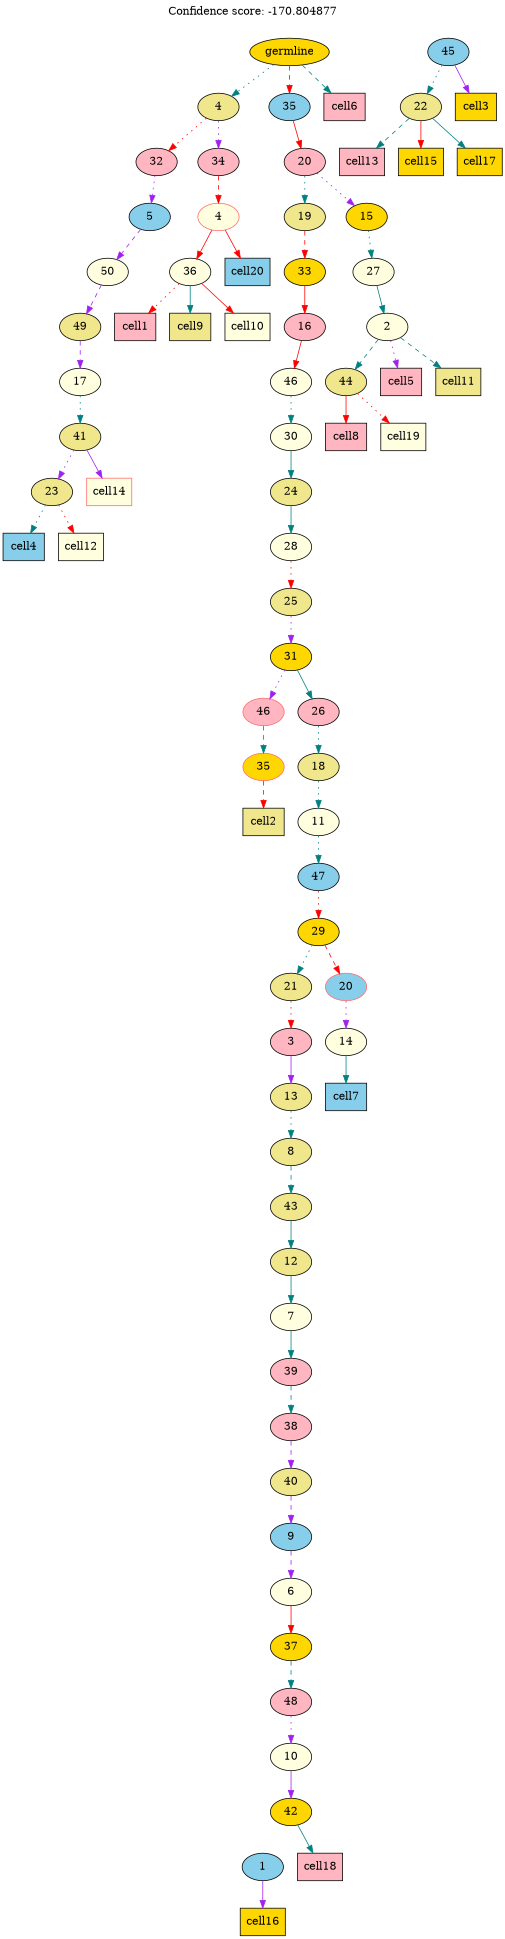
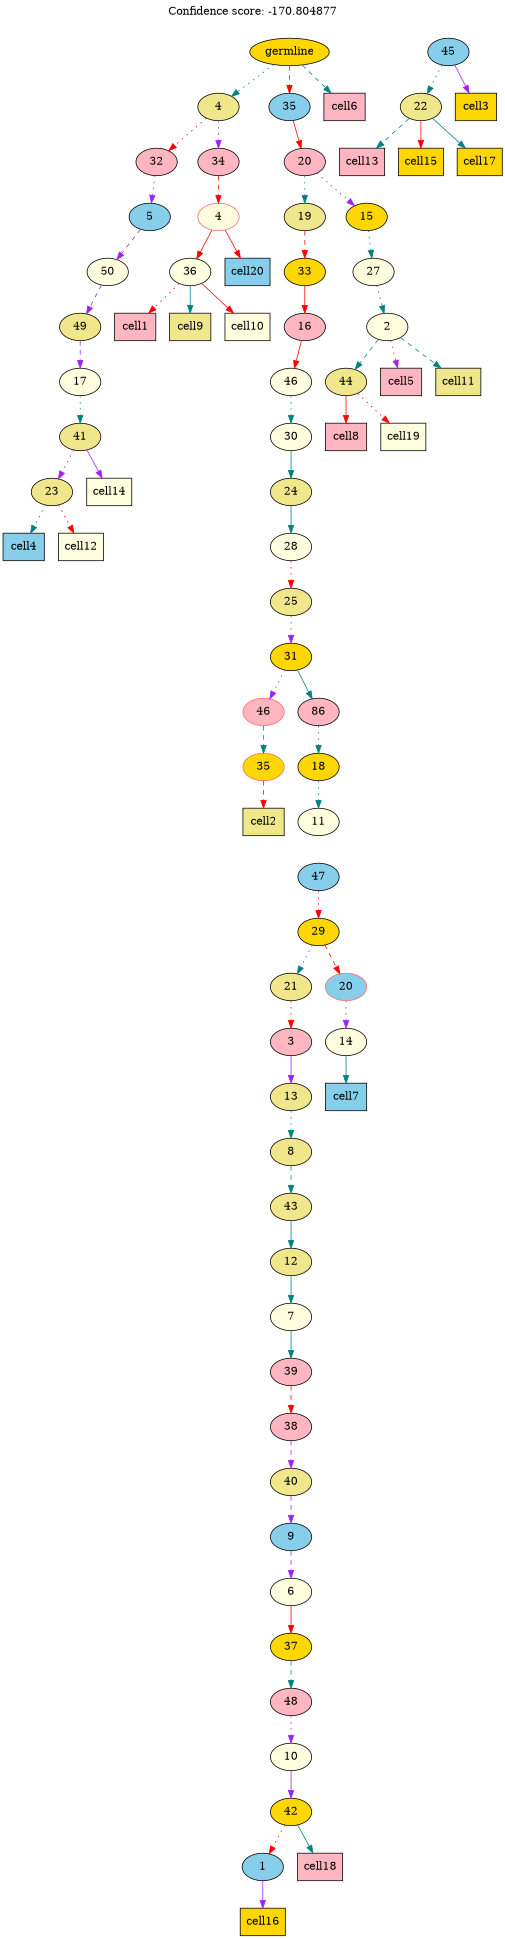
(379, 296) -> (379, 296)
(109, 492) -> (109, 492)
(319, 712) -> (319, 712)
(319, 767) -> (319, 767)
(319, 846) -> none
(291, 1396) -> (291, 1396)
none -> (279, 1836)
